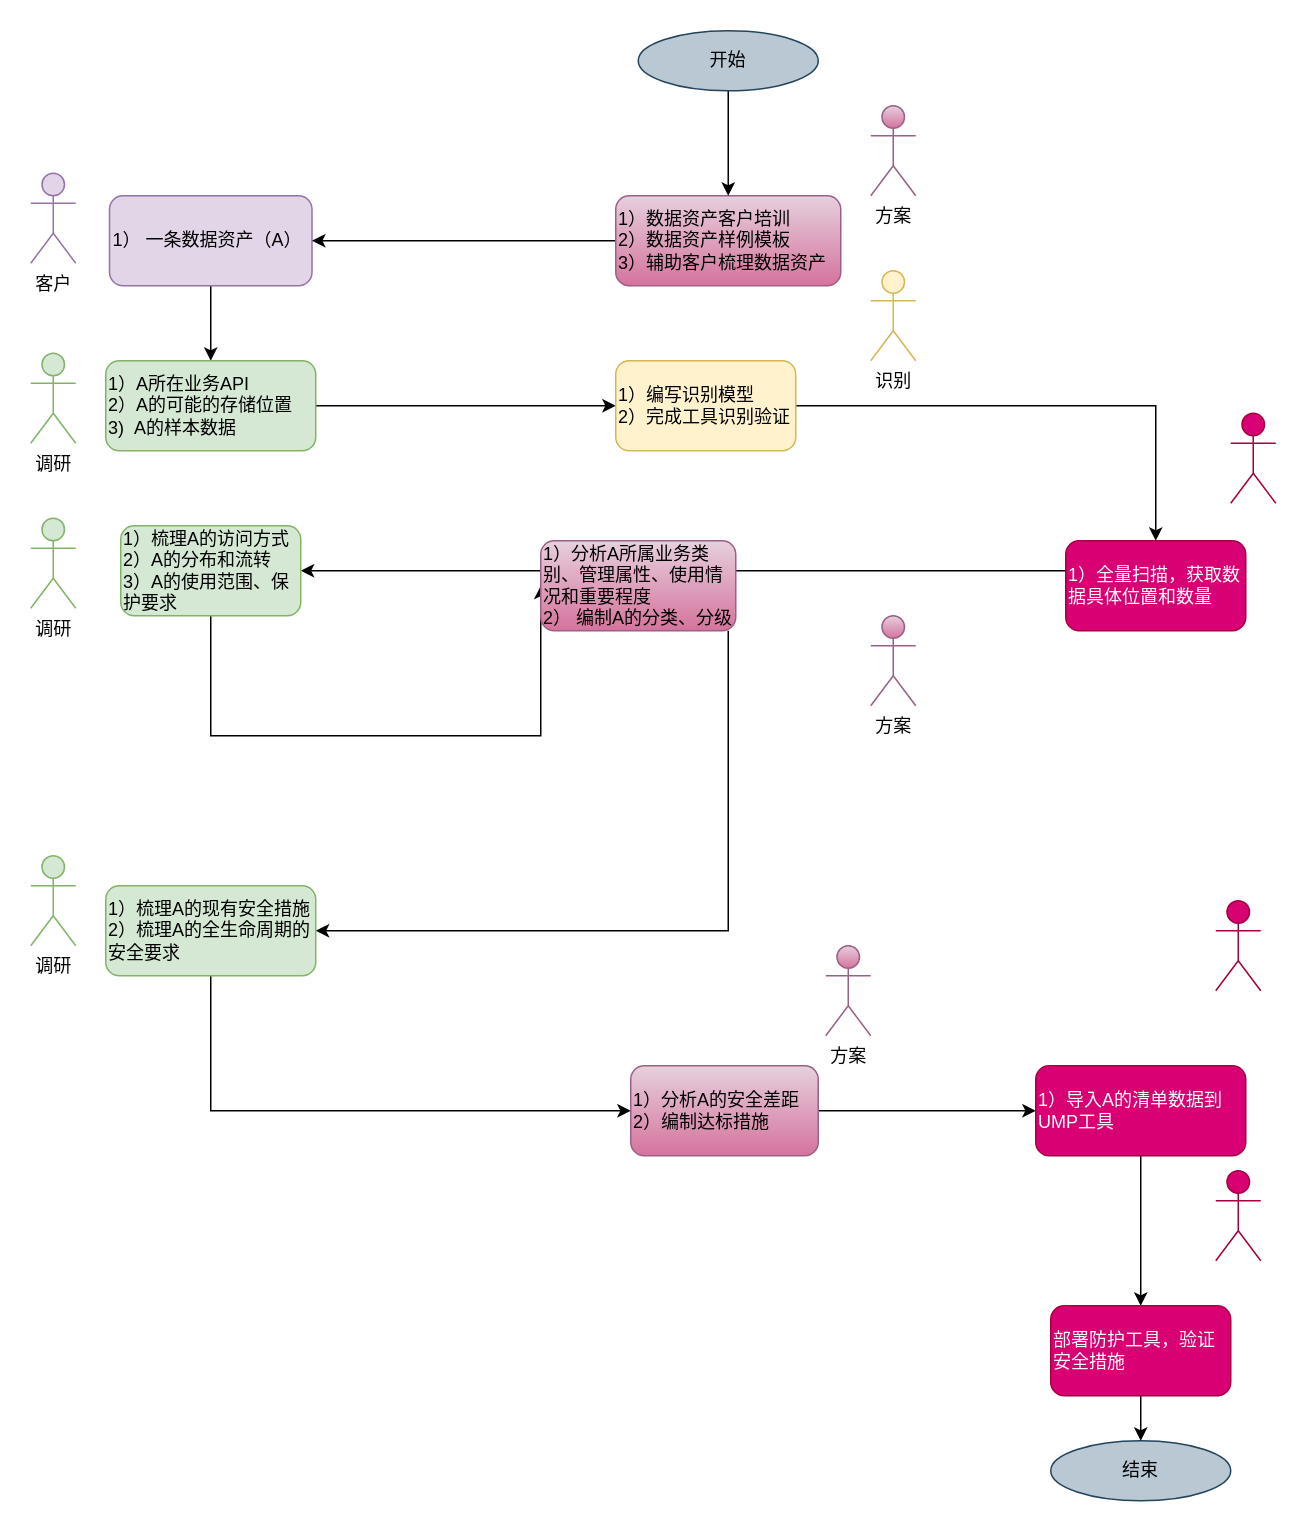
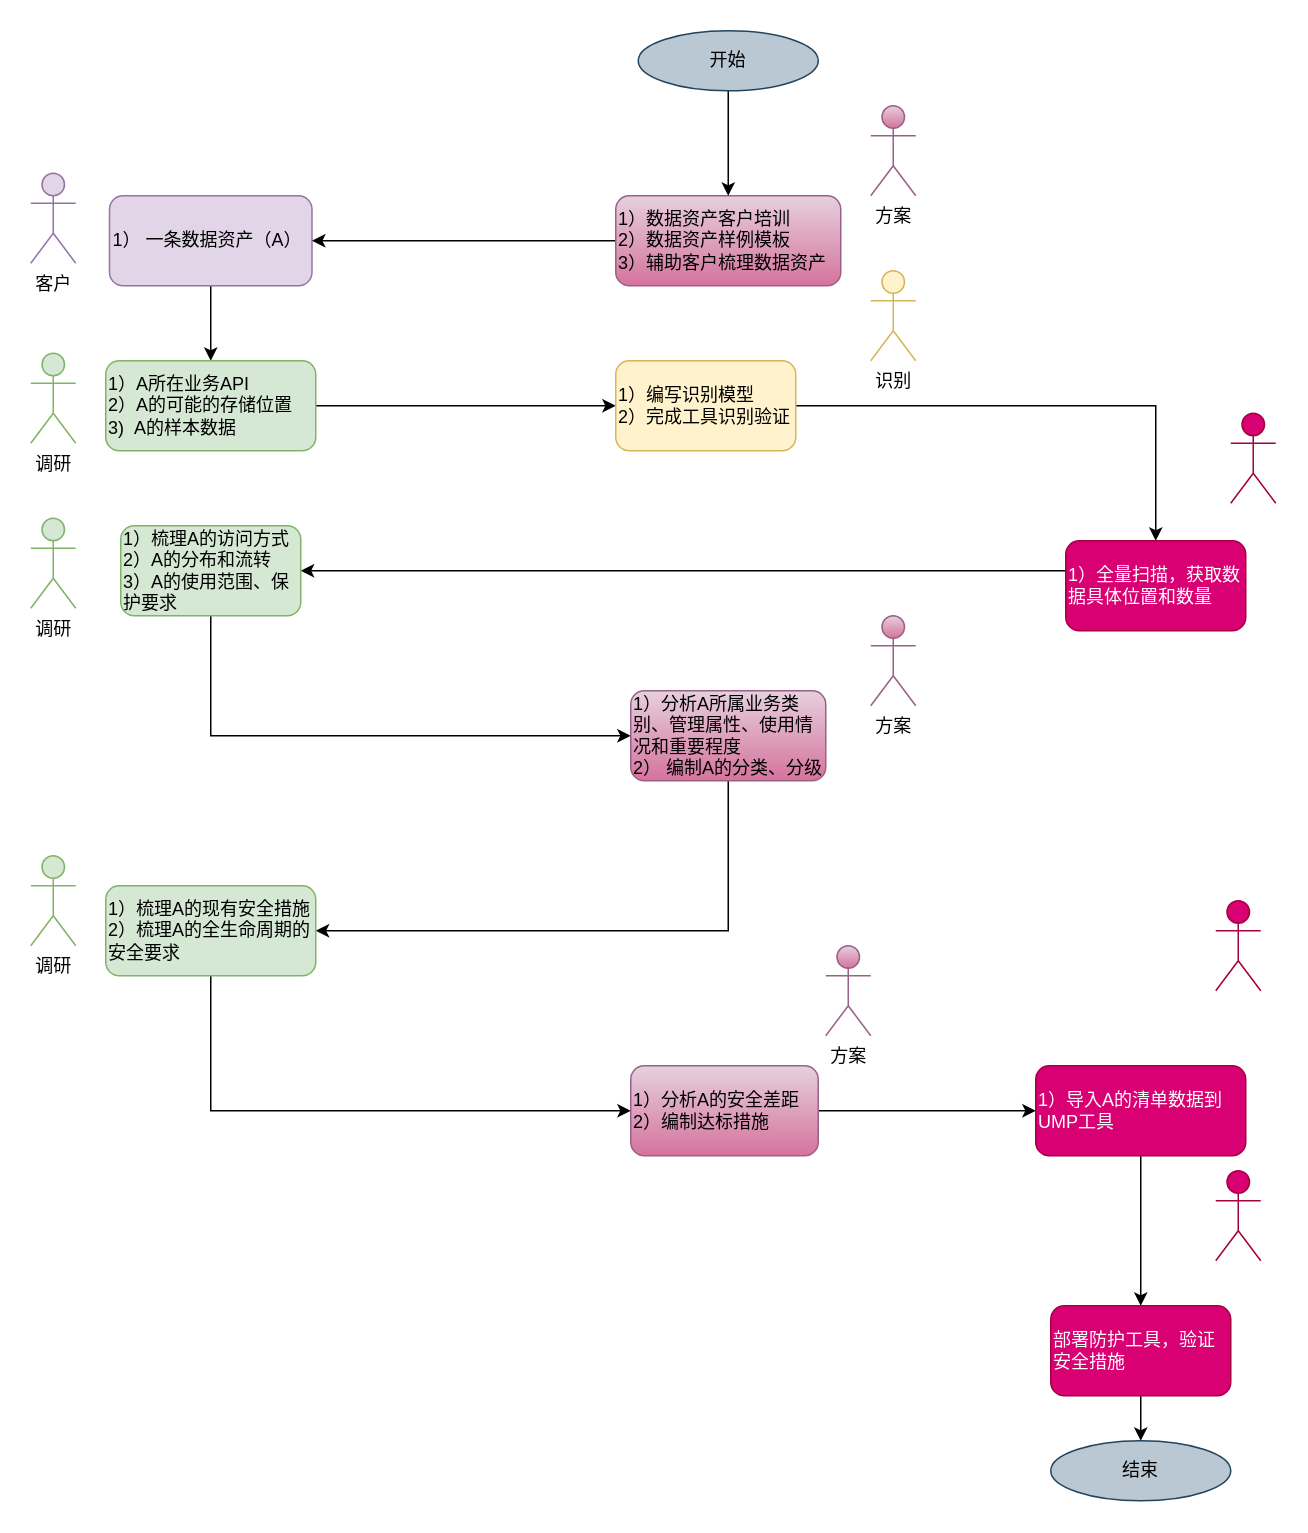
(638, 586) -> (728, 736)
